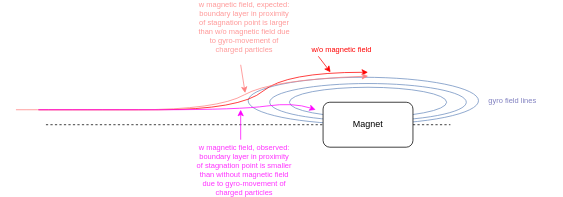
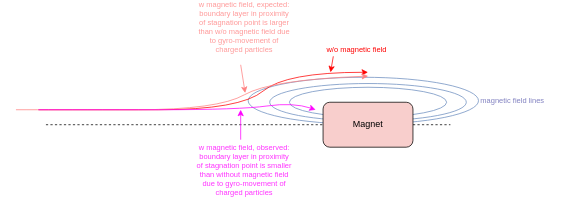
(342, 50) -> (357, 50)
(513, 101) -> (513, 101)
(368, 125) -> (368, 125)
